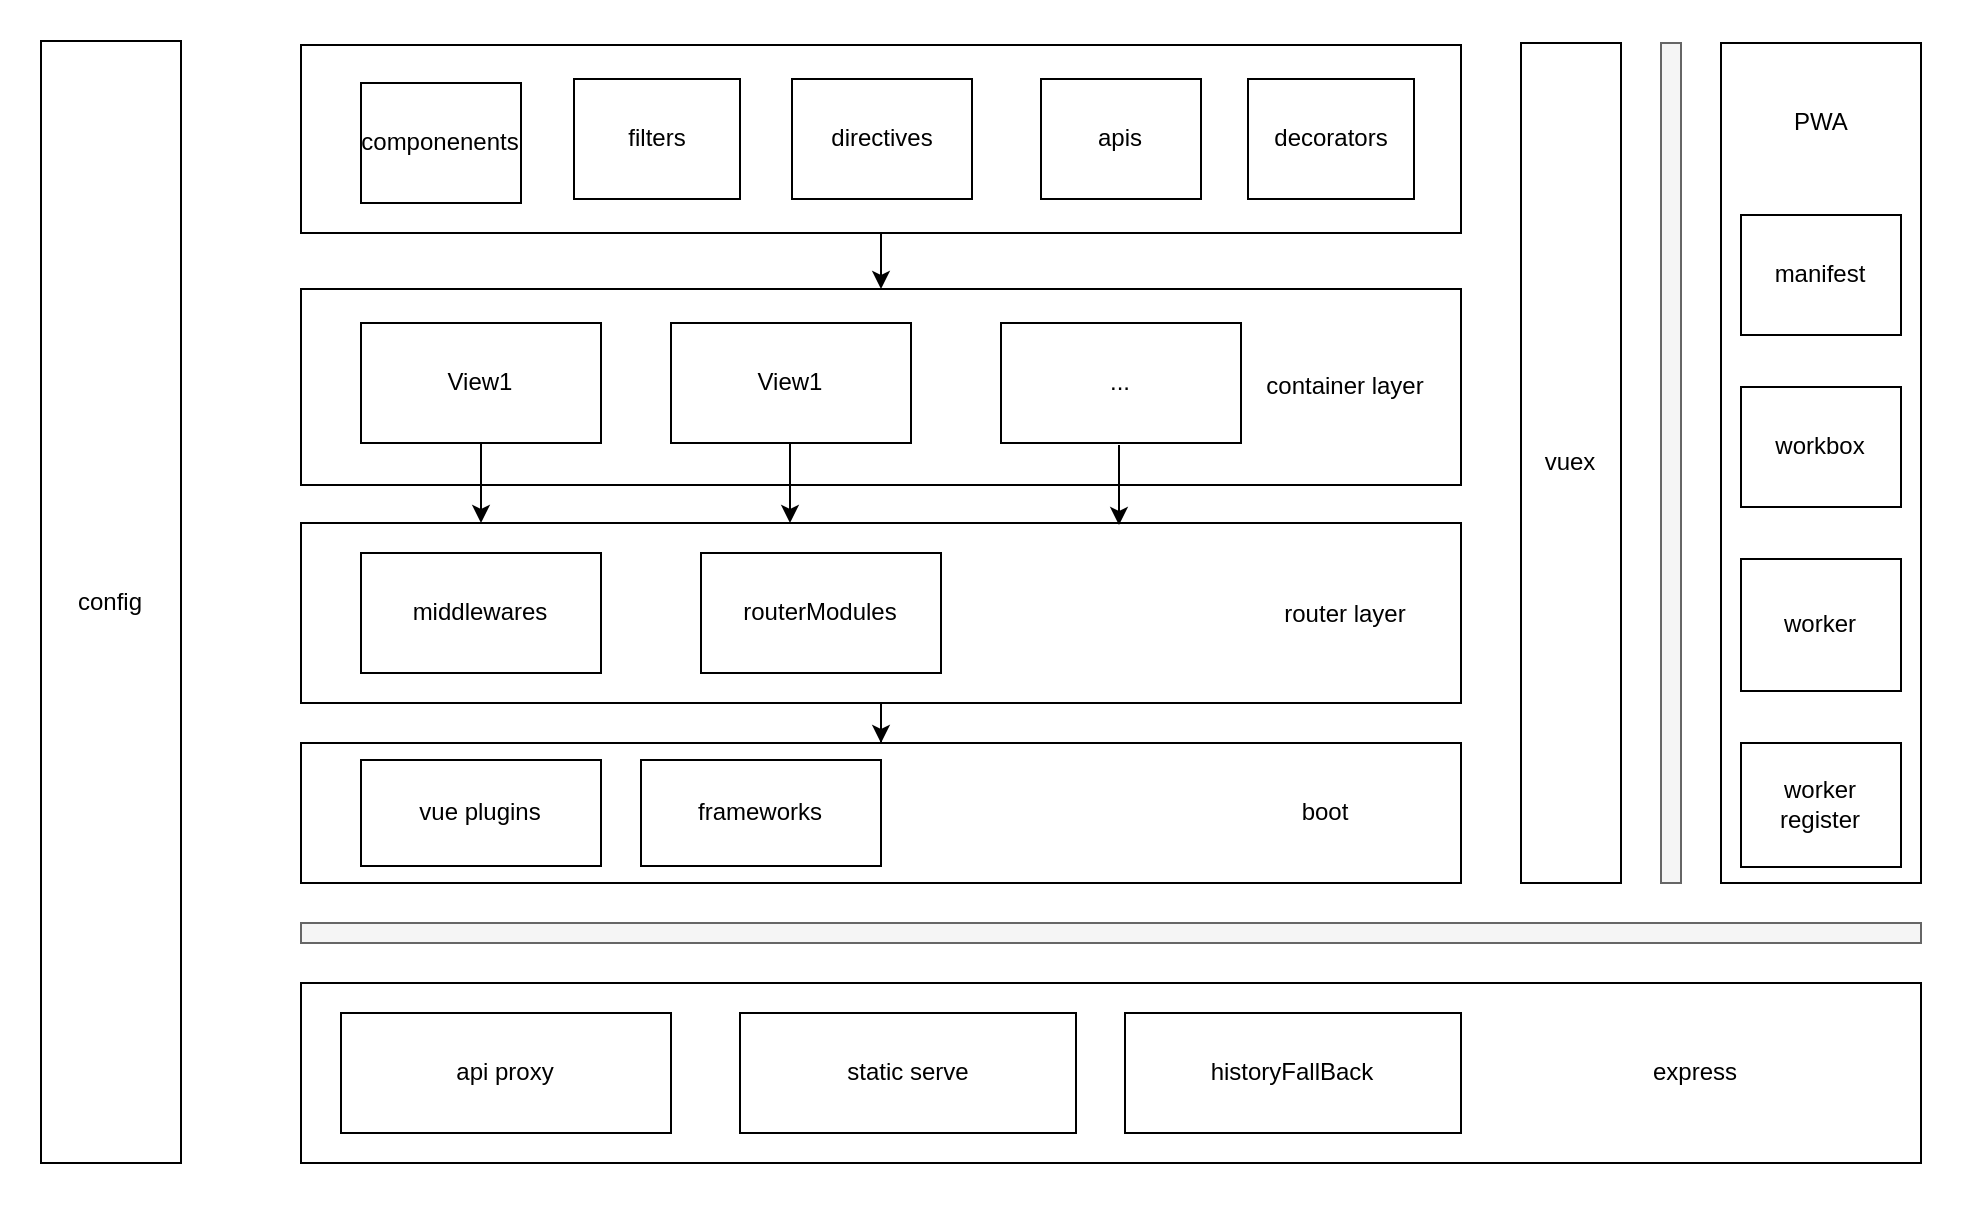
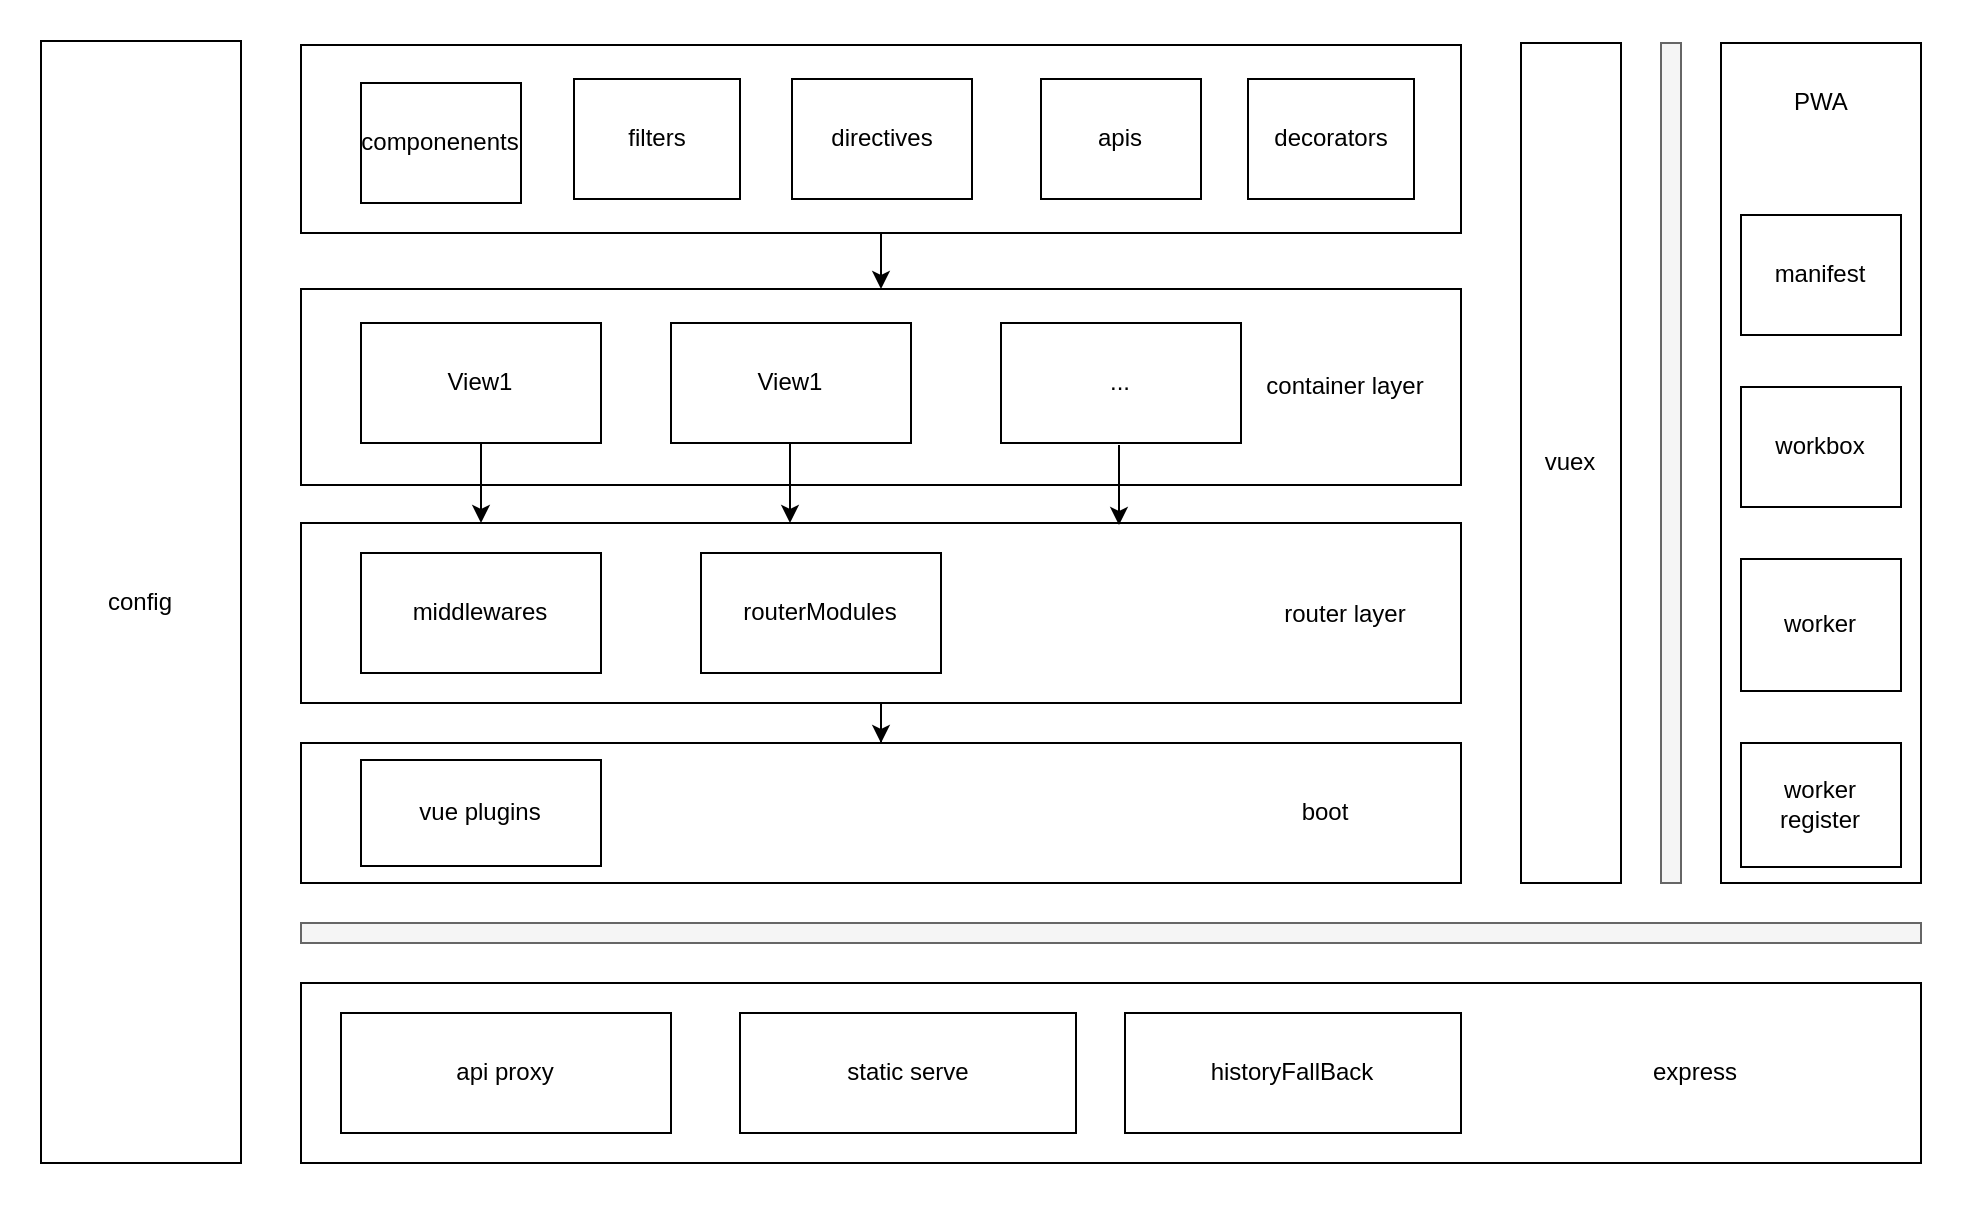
(1821, 123) -> (1821, 103)
(111, 602) -> (141, 602)
(761, 813) -> none
